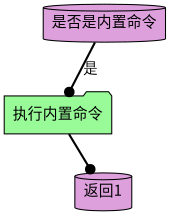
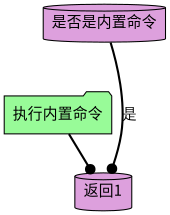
(83, 65) -> (122, 104)
